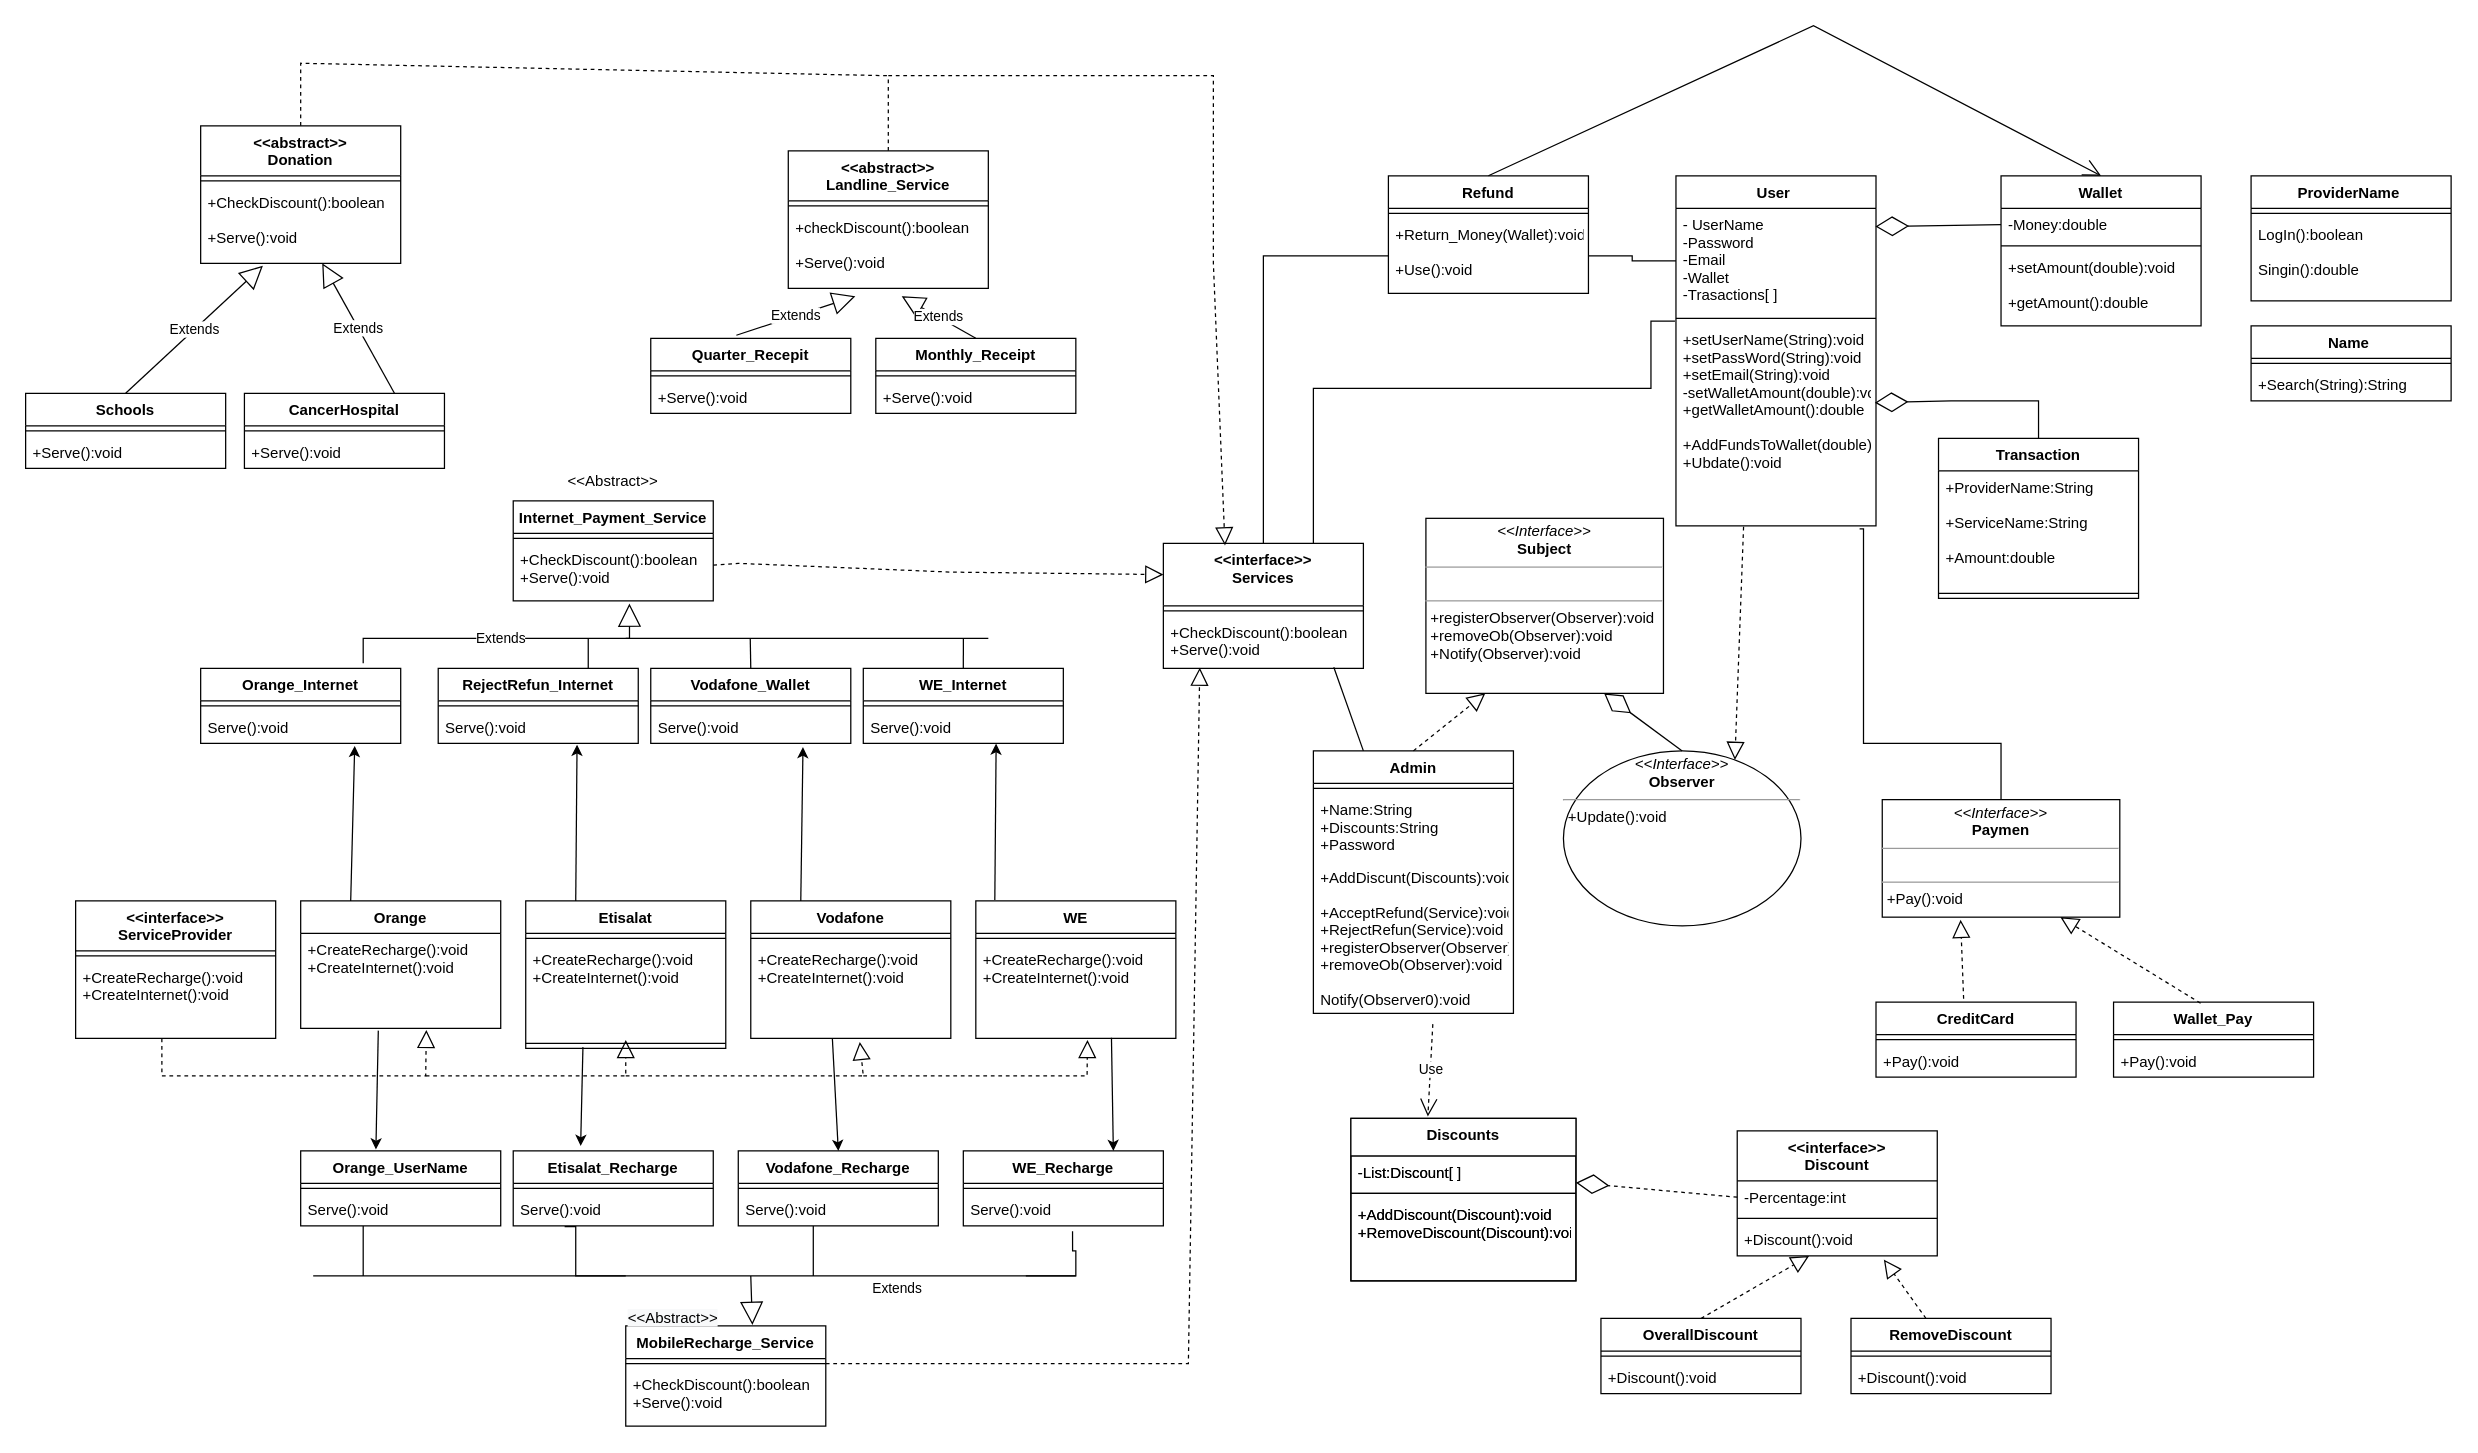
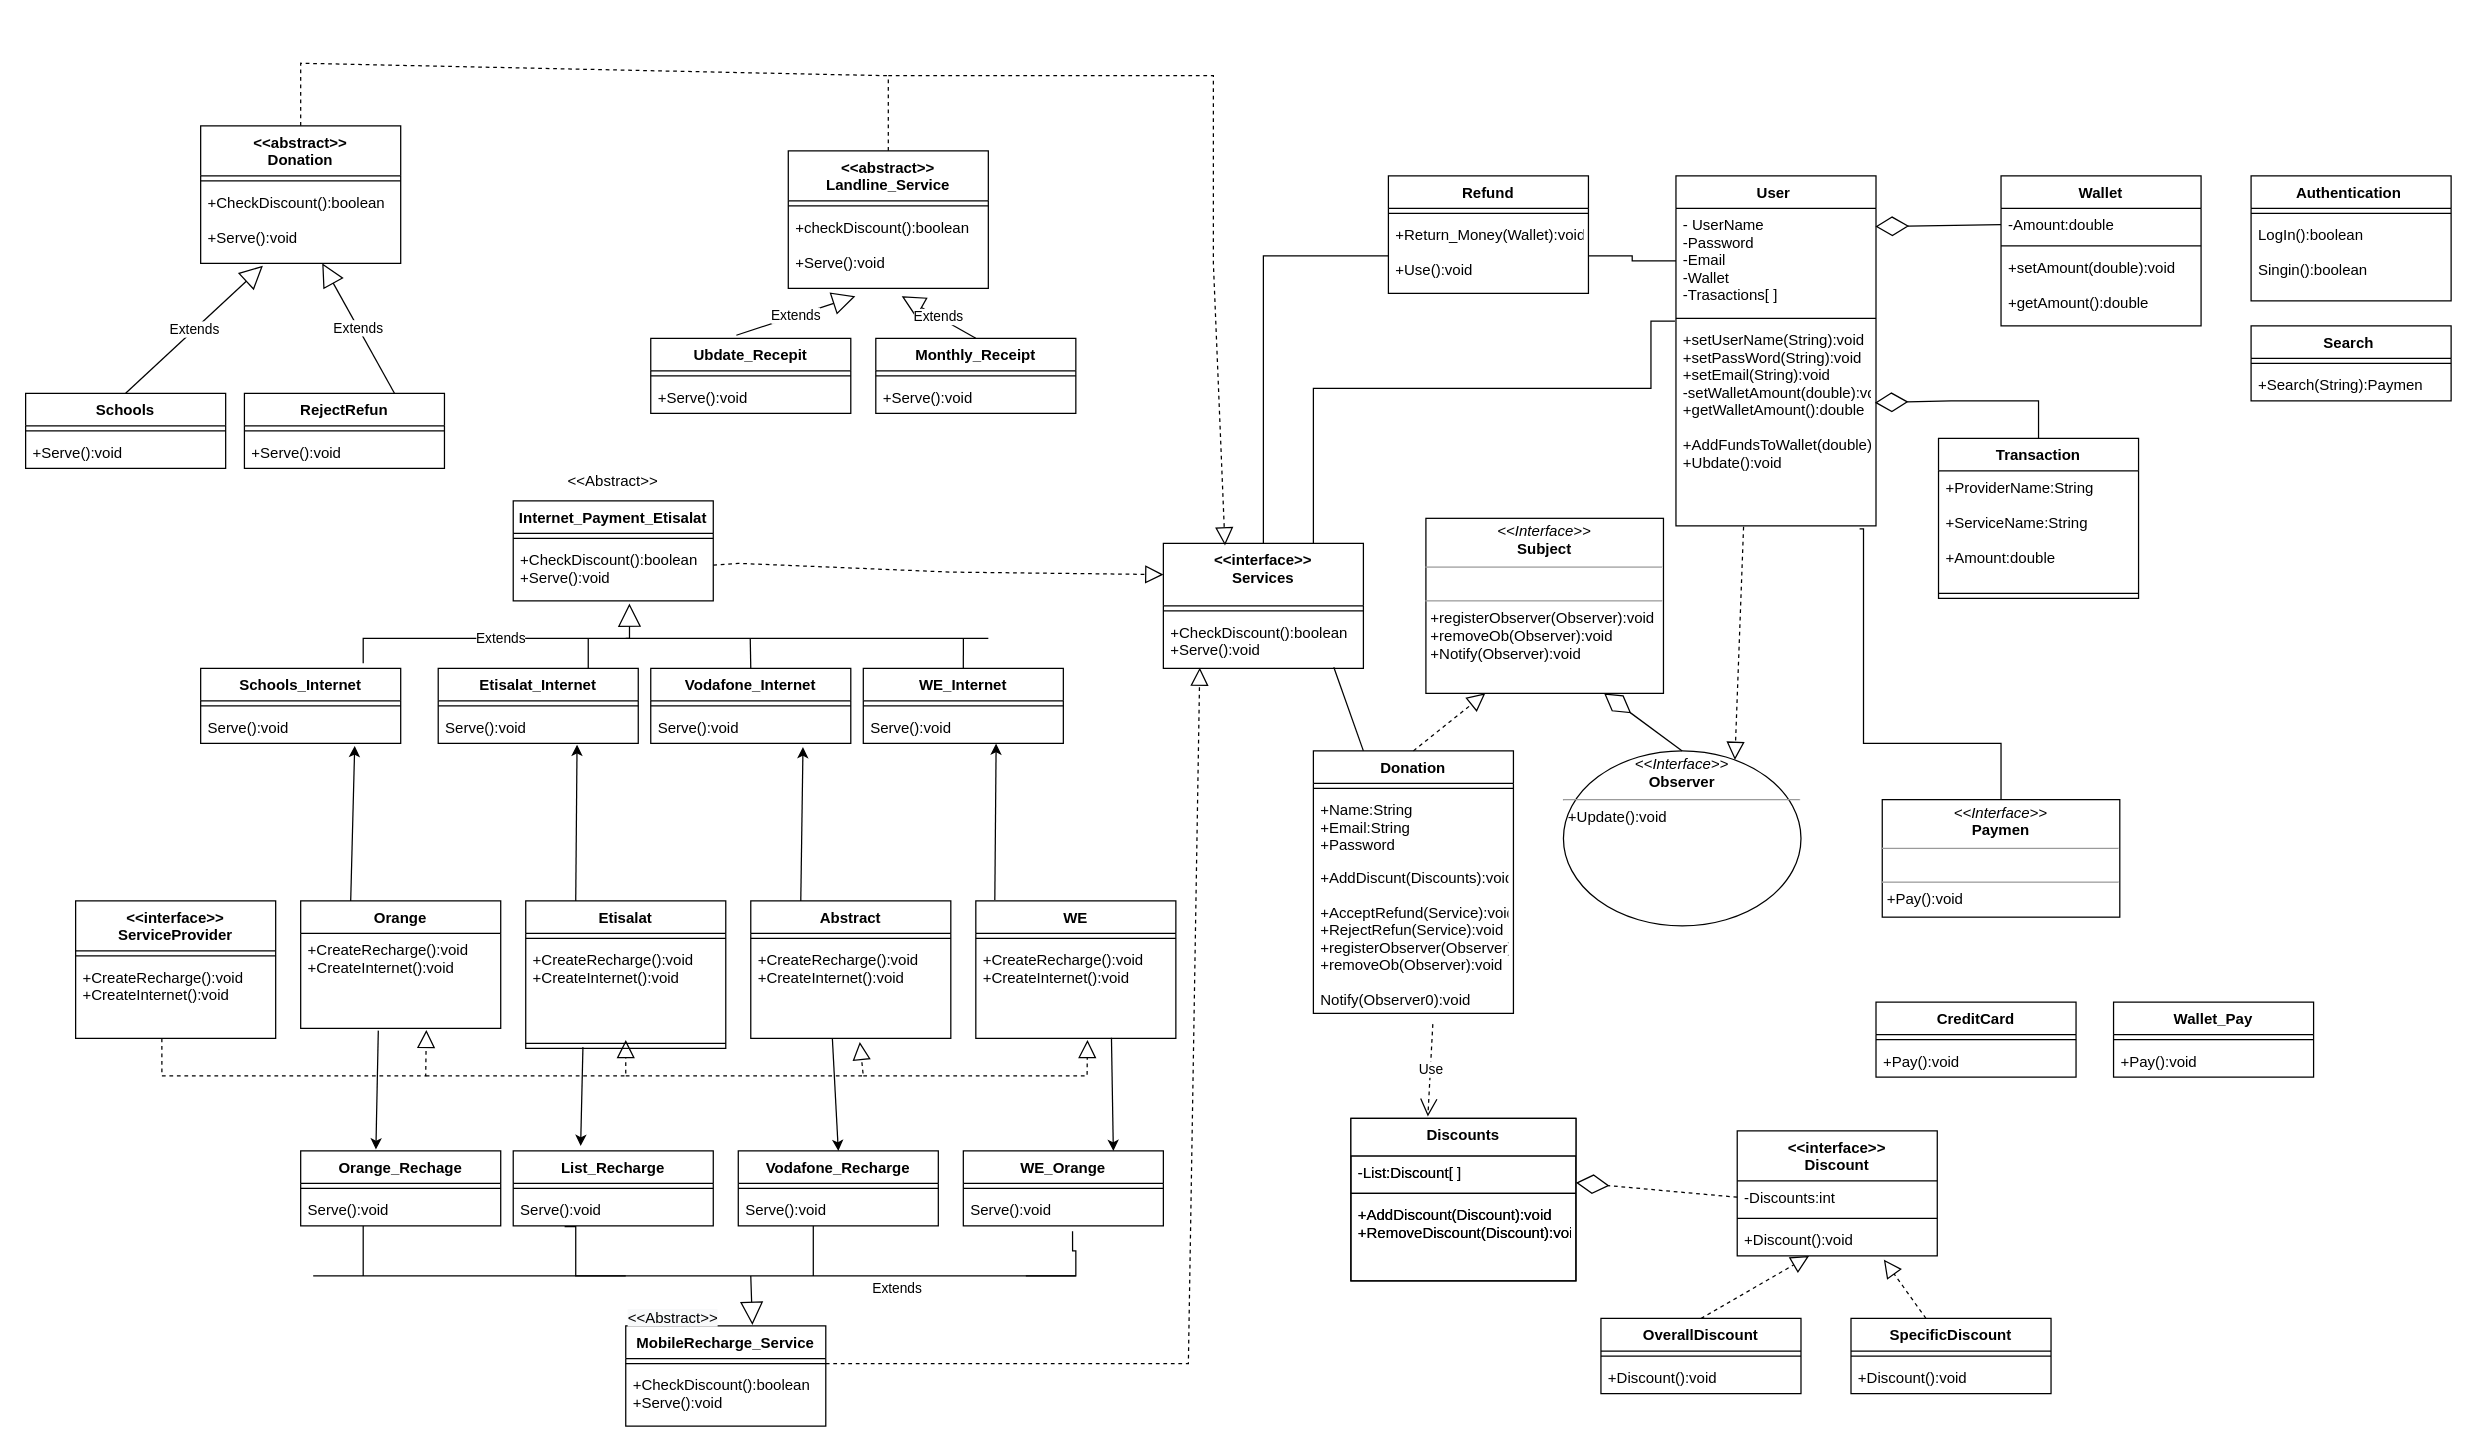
(1797, 33) -> none
(2350, 193) -> (2350, 193)
(2058, 225) -> (2062, 225)
(2317, 235) -> (2317, 235)
(2350, 343) -> (2350, 343)
(750, 355) -> (750, 355)
(2344, 385) -> (2346, 385)
(344, 410) -> (344, 410)
(613, 518) -> (613, 518)
(300, 685) -> (300, 685)
(538, 685) -> (538, 685)
(750, 685) -> (750, 685)
(1413, 768) -> (1413, 768)
(1367, 810) -> (1367, 810)
(850, 918) -> (850, 918)
(2135, 963) -> none
(1962, 968) -> none
(400, 1168) -> (400, 1168)
(613, 1168) -> (613, 1168)
(1063, 1168) -> (1063, 1168)
(1803, 1198) -> (1797, 1198)
(1950, 1335) -> (1950, 1335)
